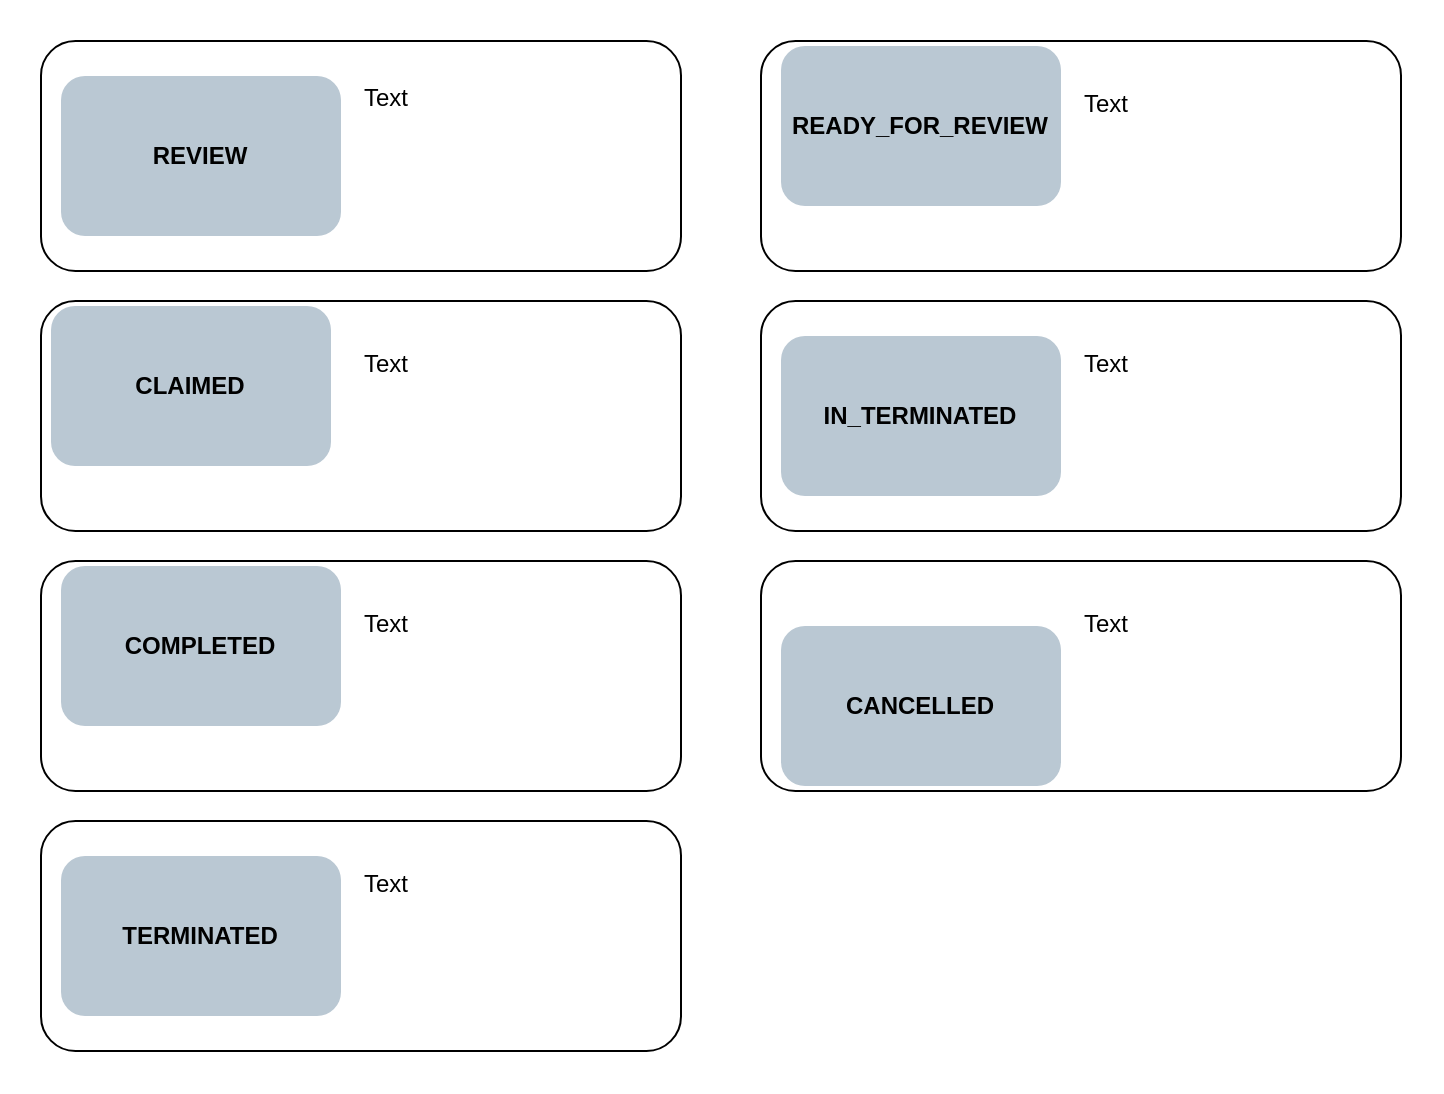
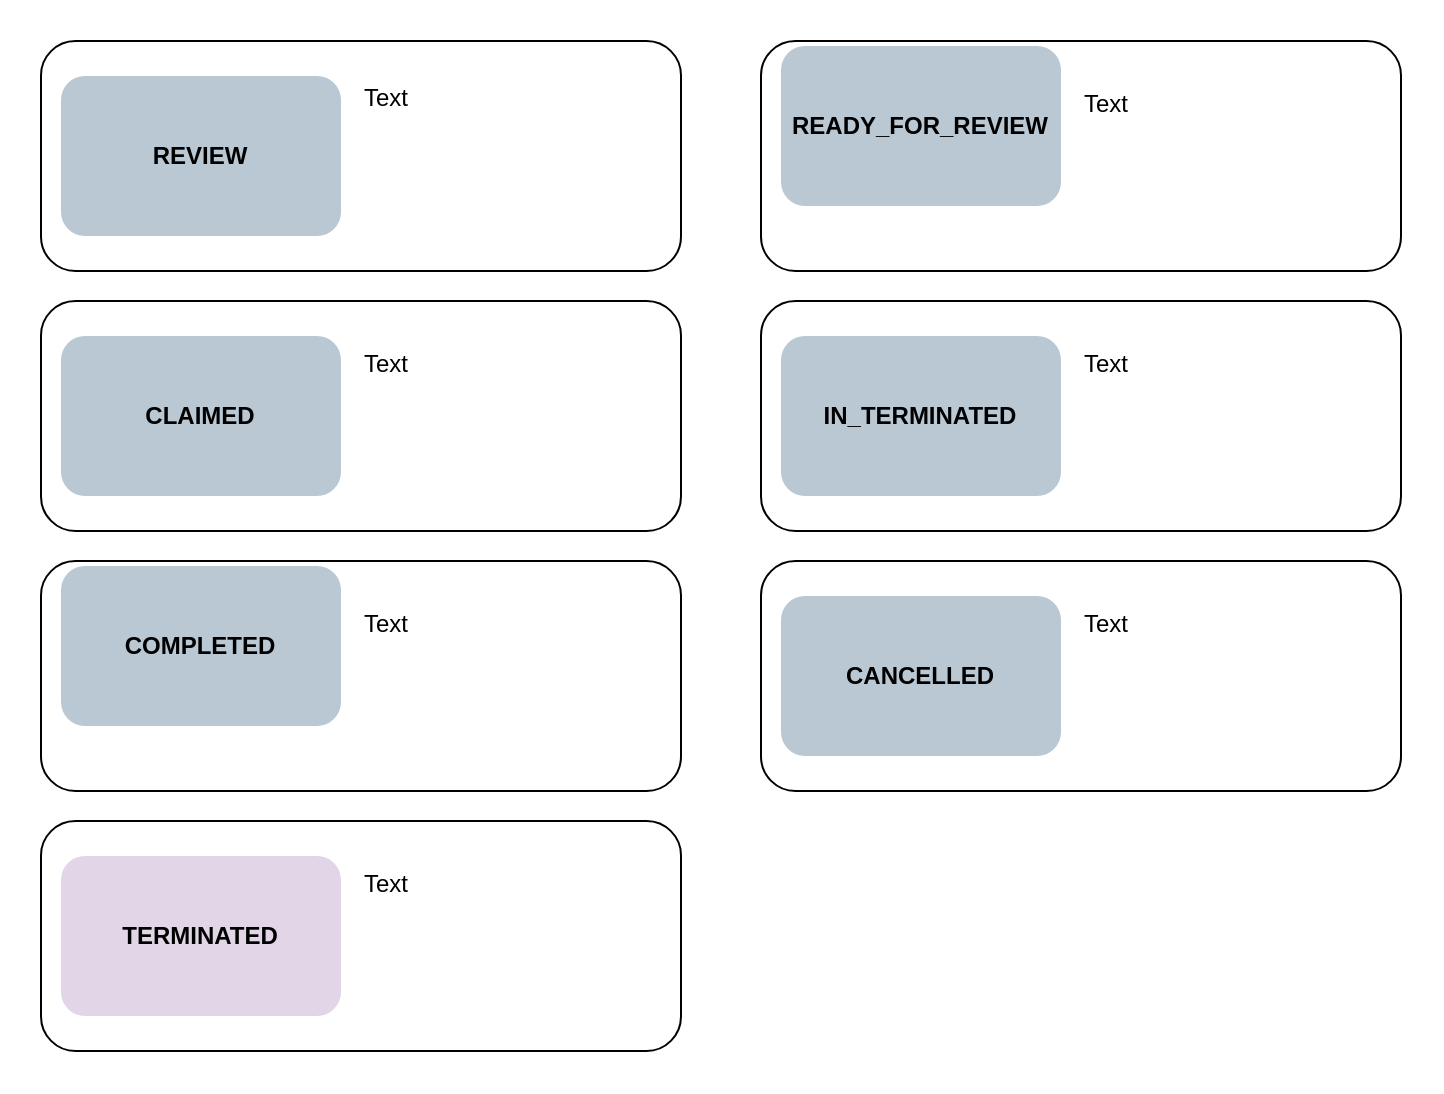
(191, 386) -> (201, 416)
(921, 706) -> (921, 676)
(201, 936) -> (201, 936)
